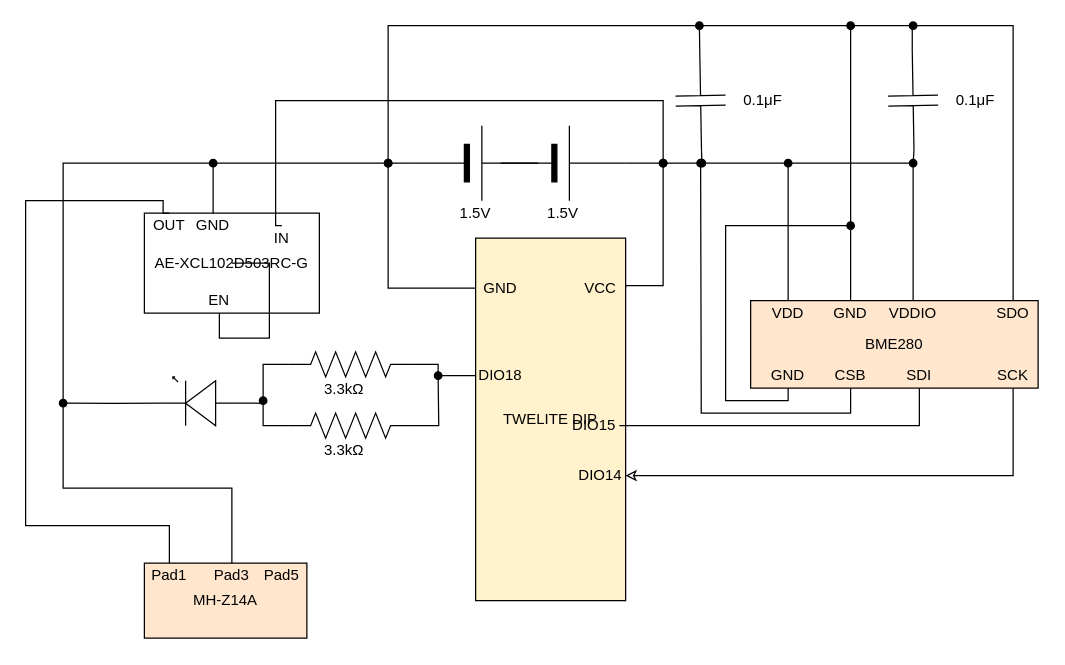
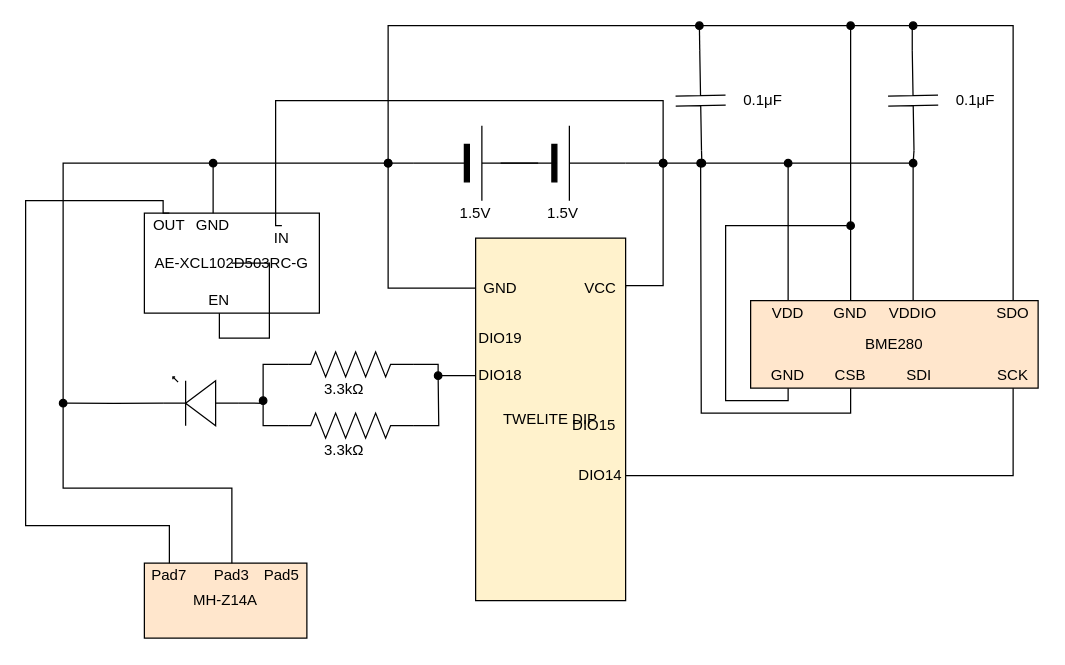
none -> (501, 338)
(787, 426) -> none
(636, 476) -> (632, 476)
(169, 576) -> (169, 576)
